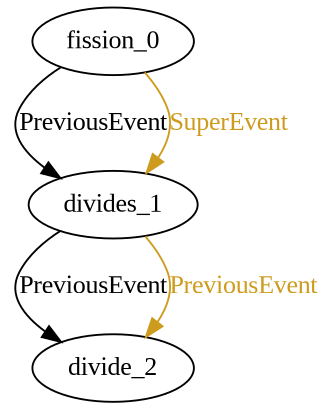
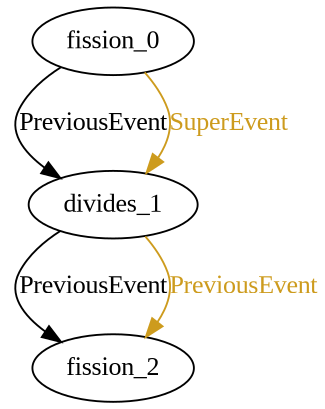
(113, 368) -> (113, 368)
